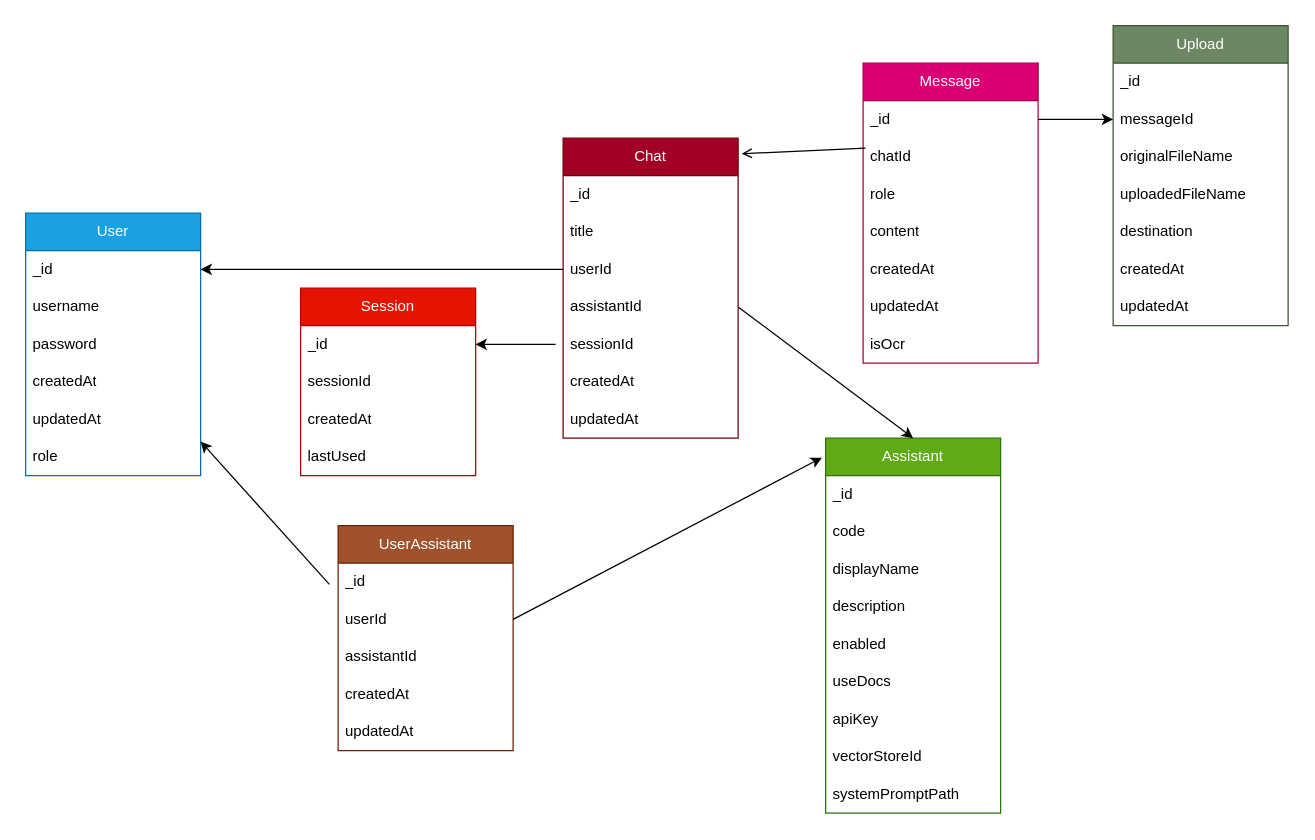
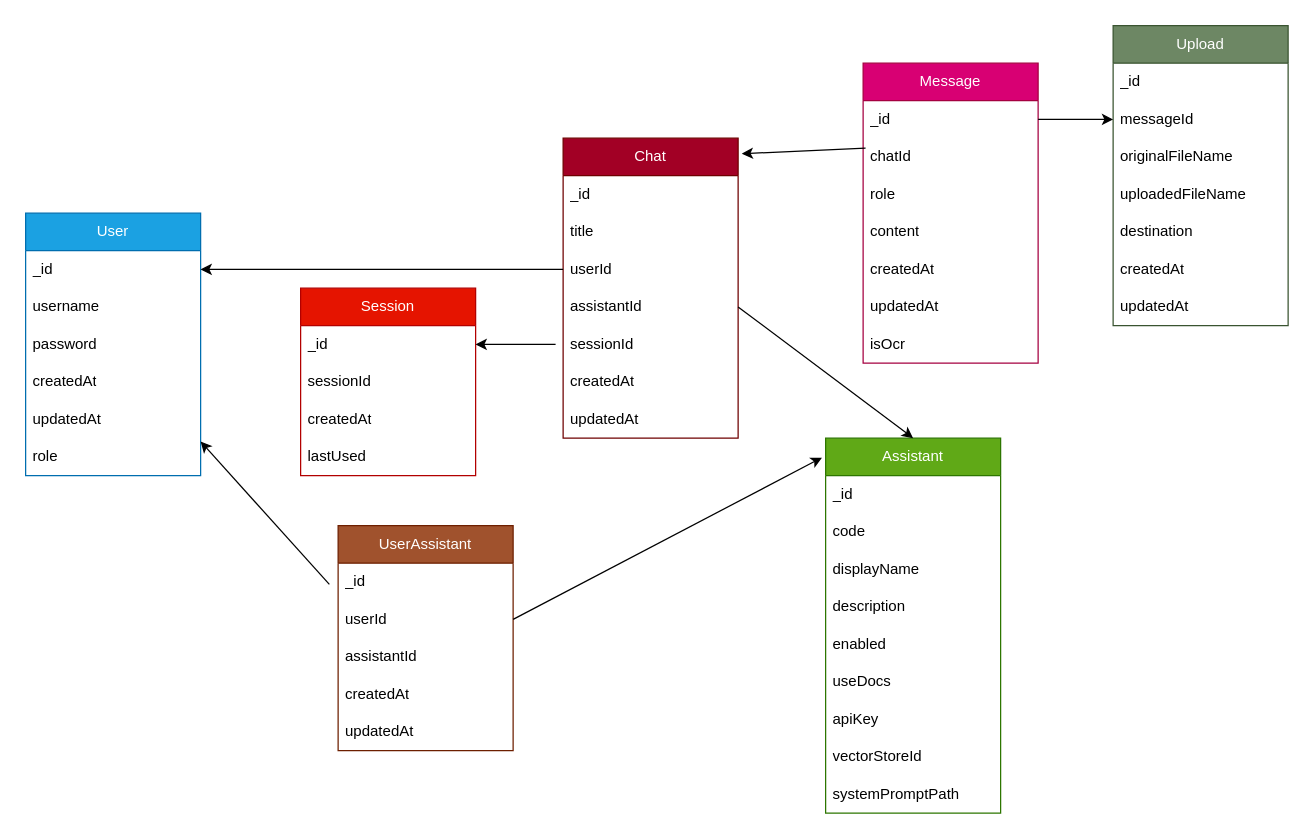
(749, 153) -> (752, 153)
